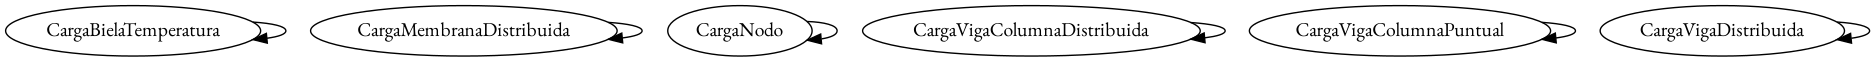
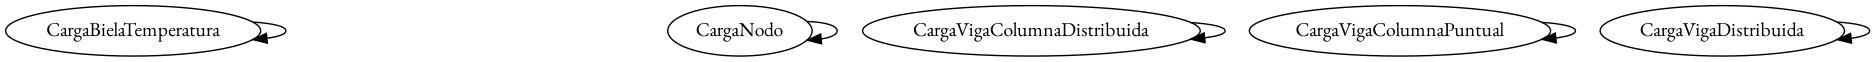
(464, 31) -> none
